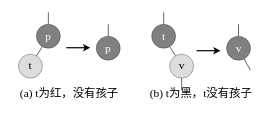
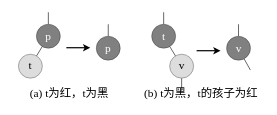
(69, 96) -> (69, 96)
(201, 96) -> (201, 96)
